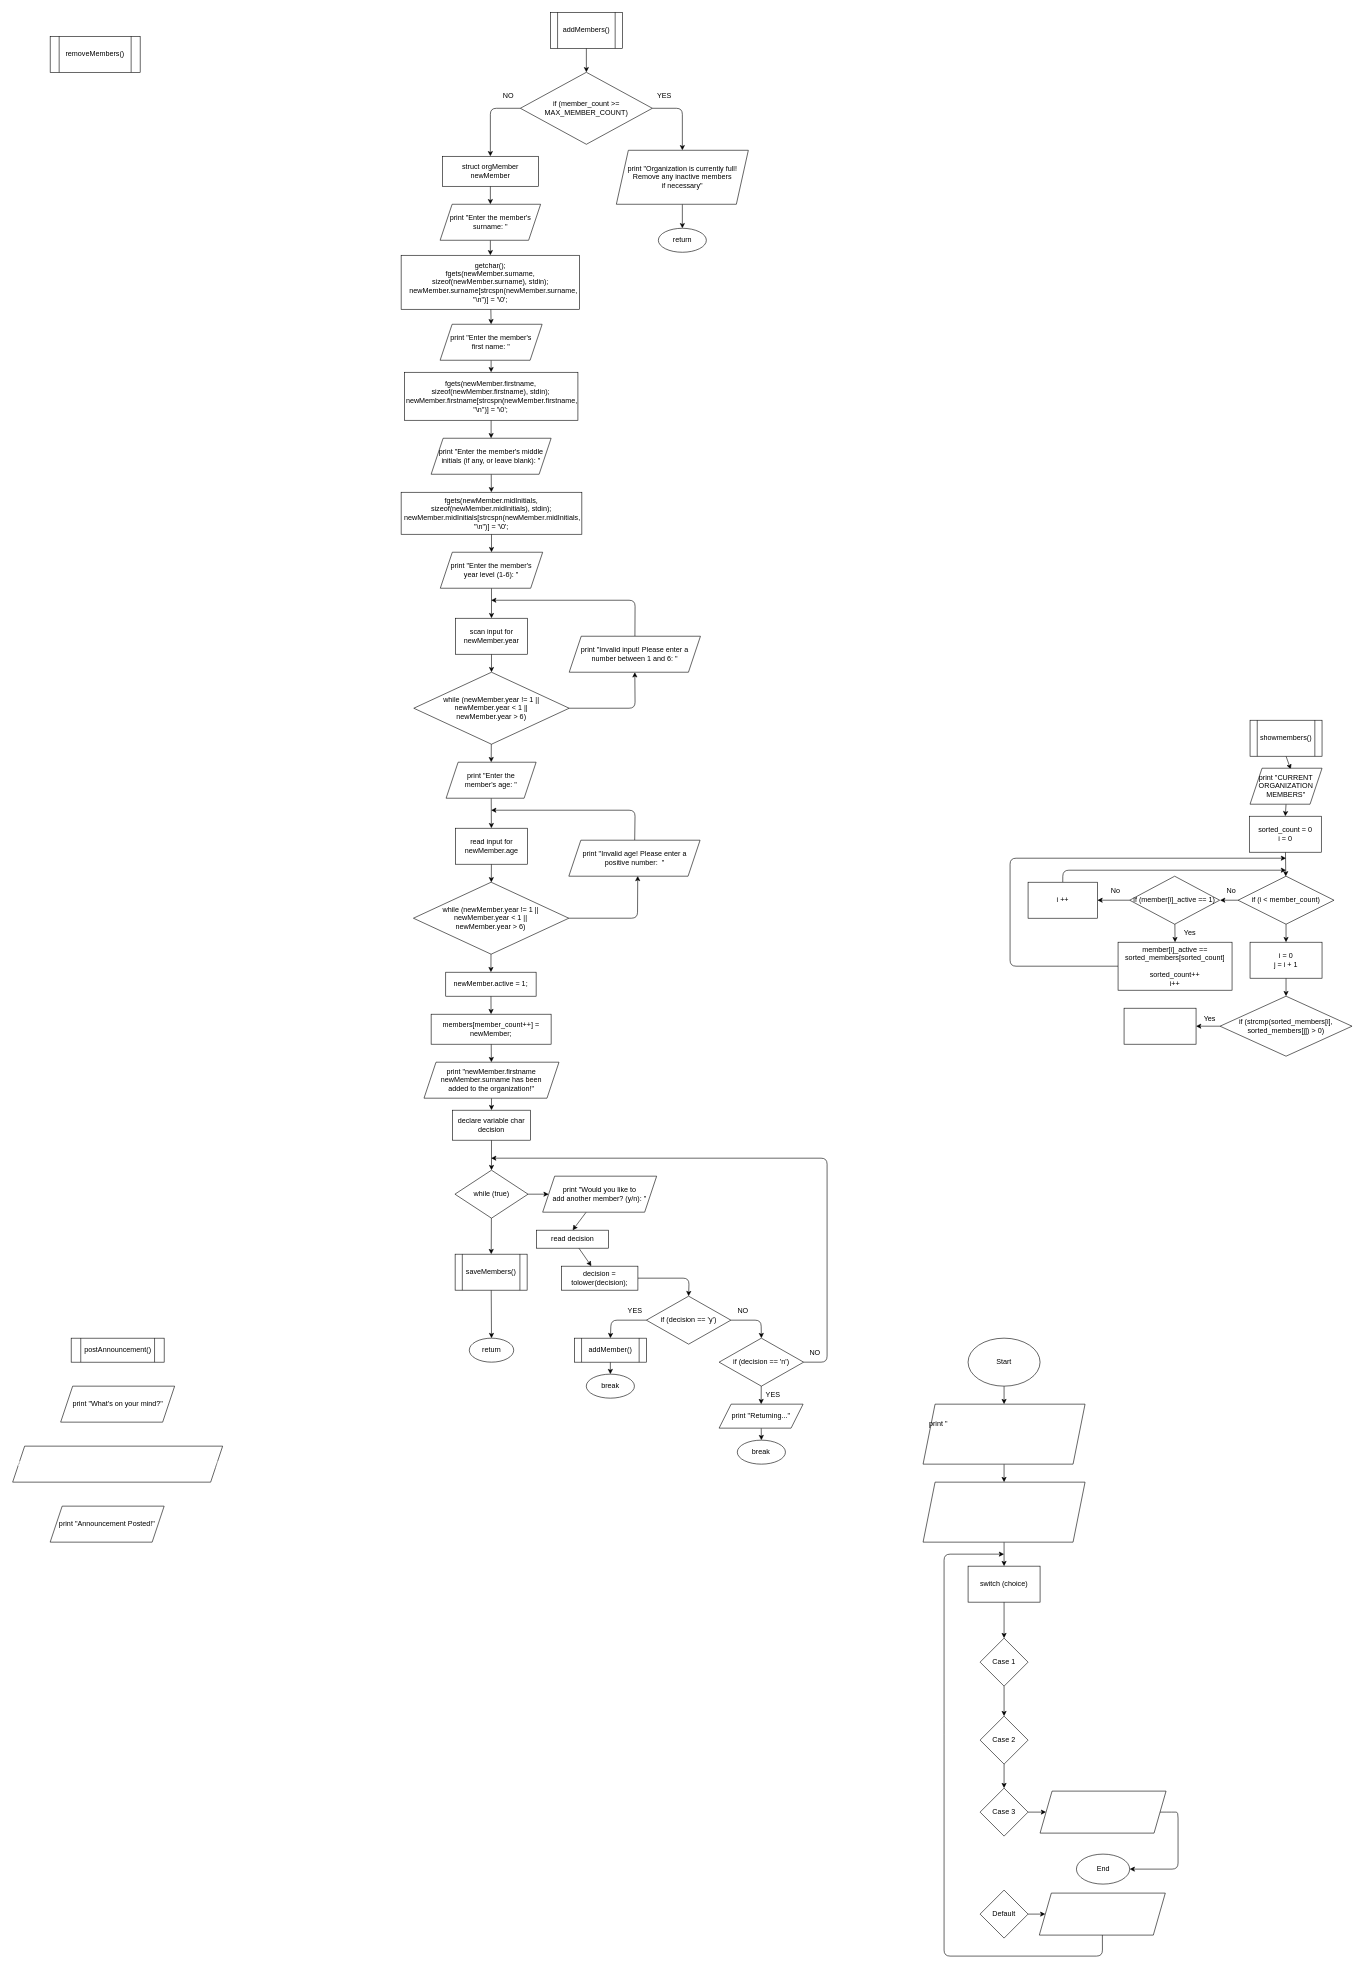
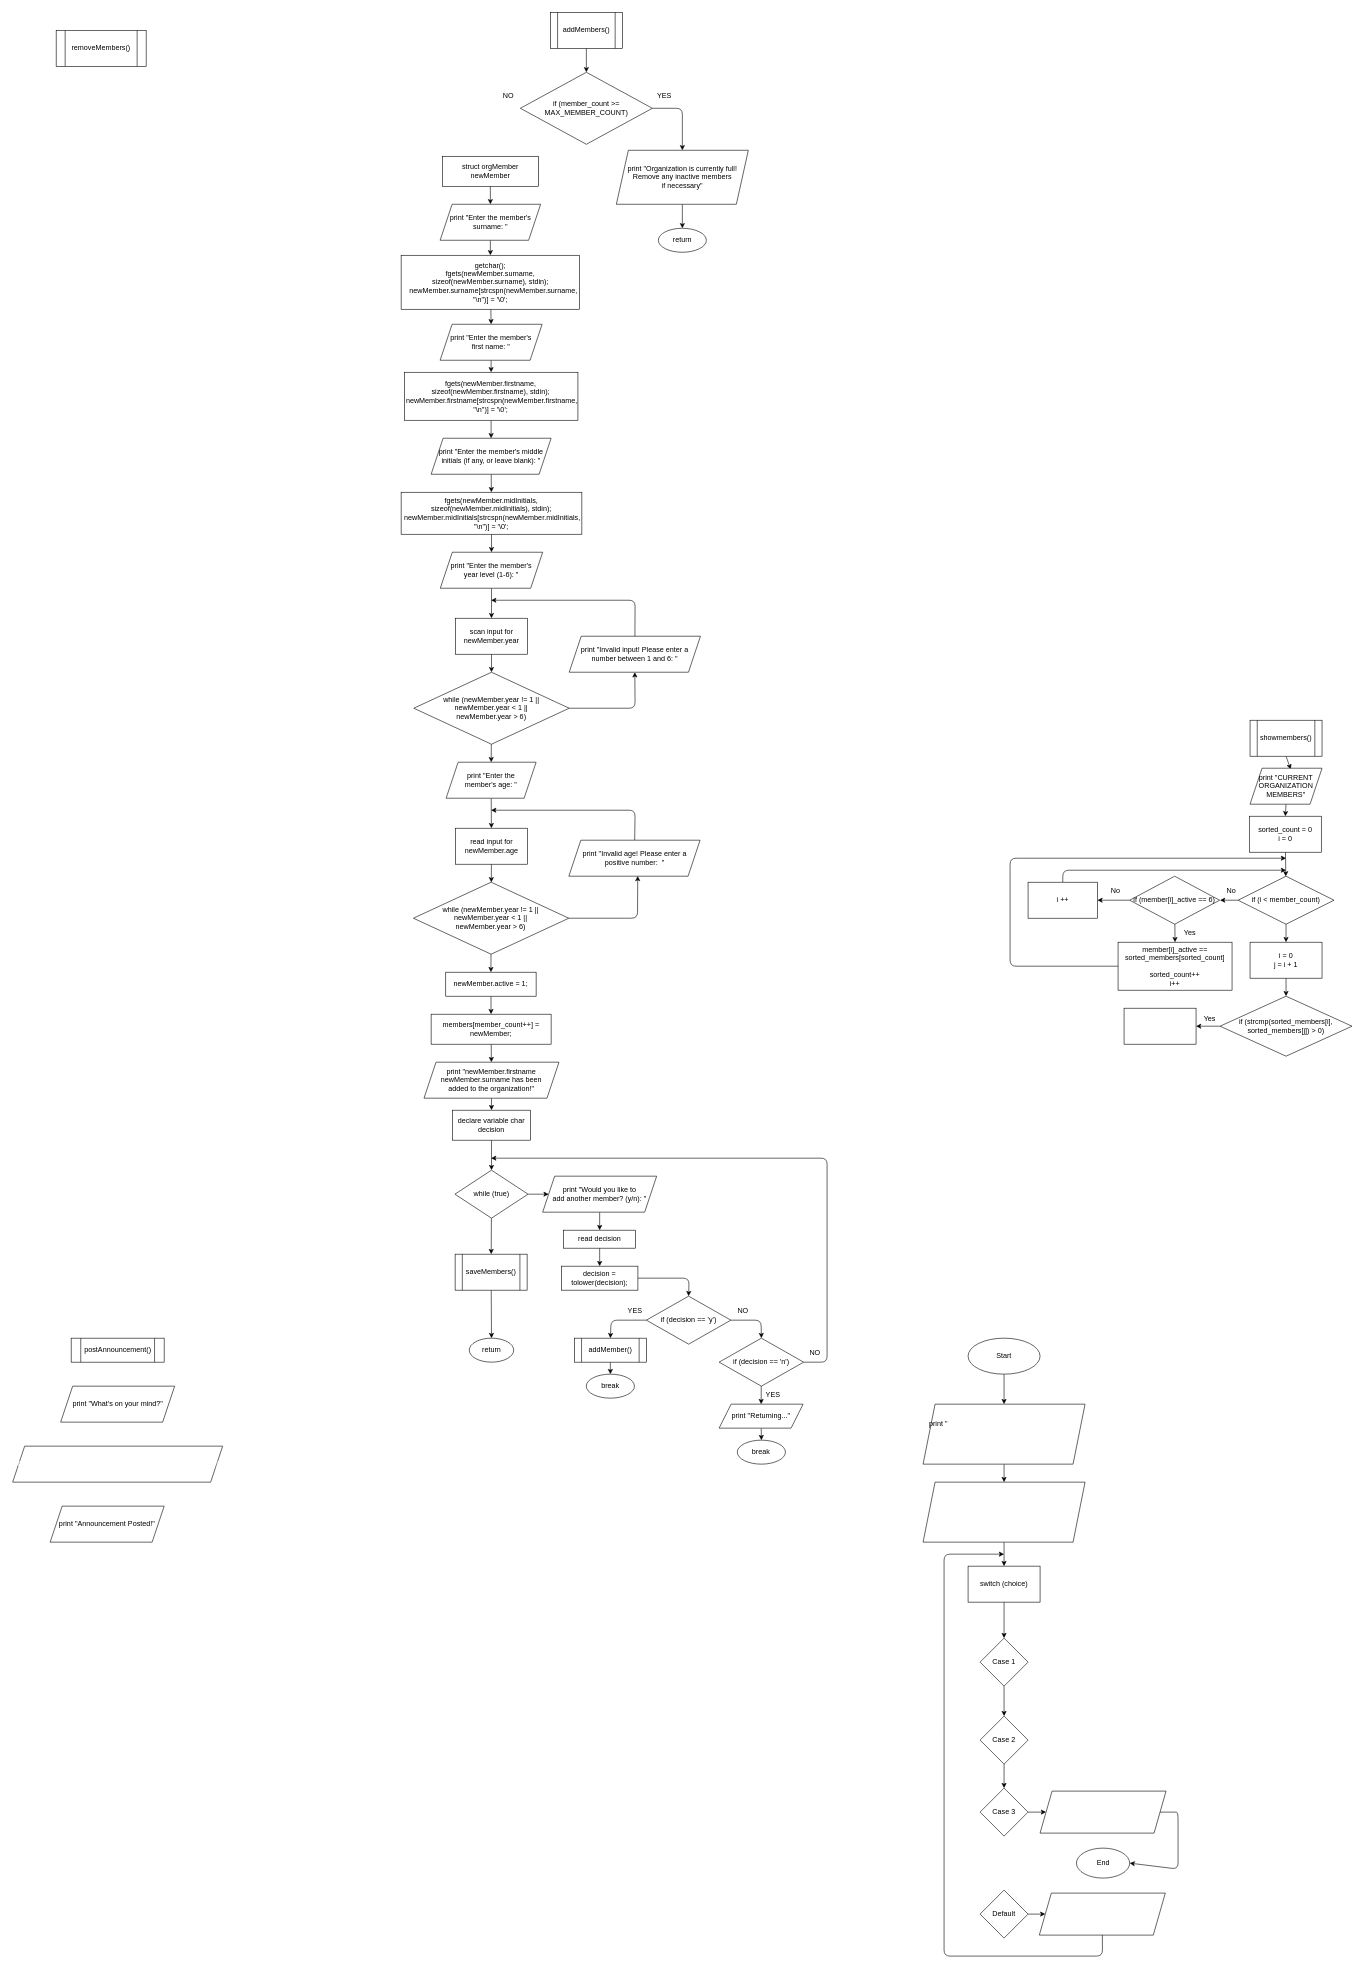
(95, 54) -> (101, 48)
(490, 127) -> none
(1175, 900) -> (1175, 900)
(573, 1239) -> (600, 1239)
(1004, 1362) -> (1004, 1356)
(1103, 1869) -> (1103, 1863)
